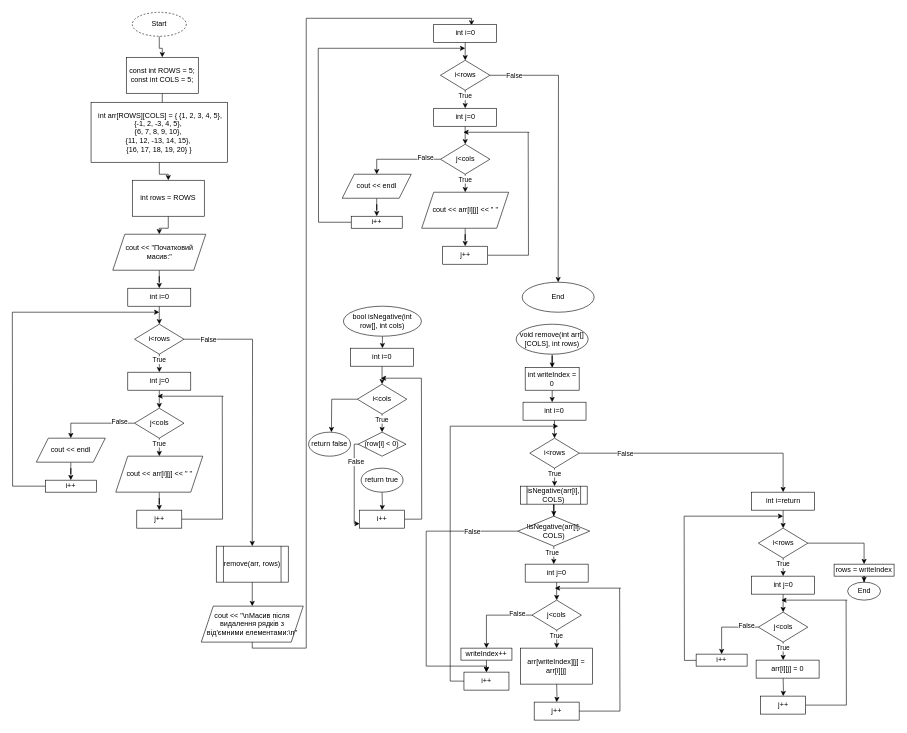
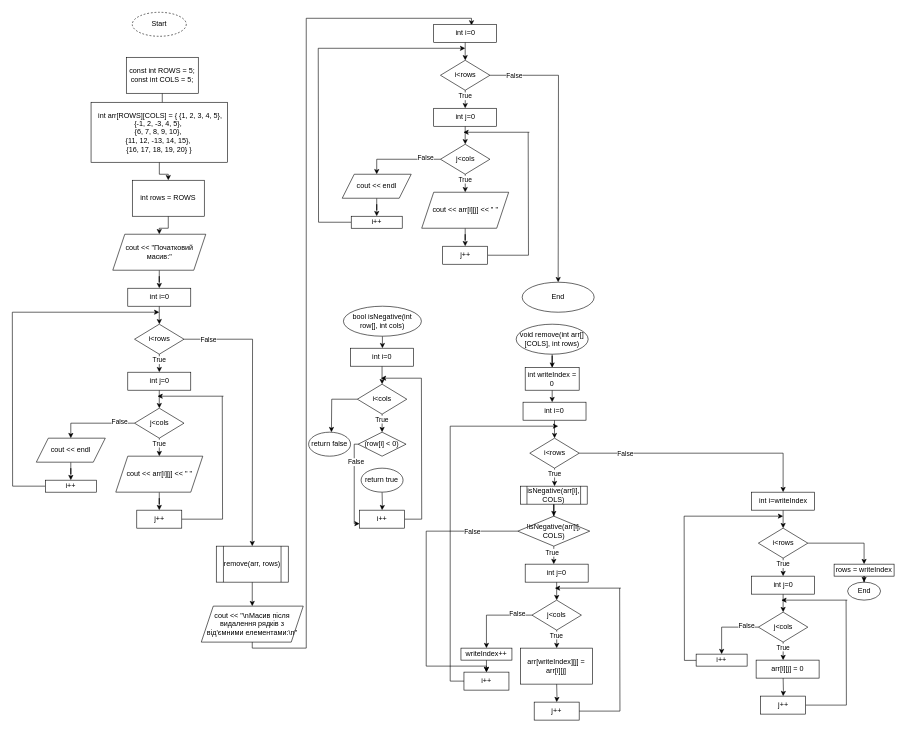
(161, 48) -> none
(784, 501) -> (784, 501)
